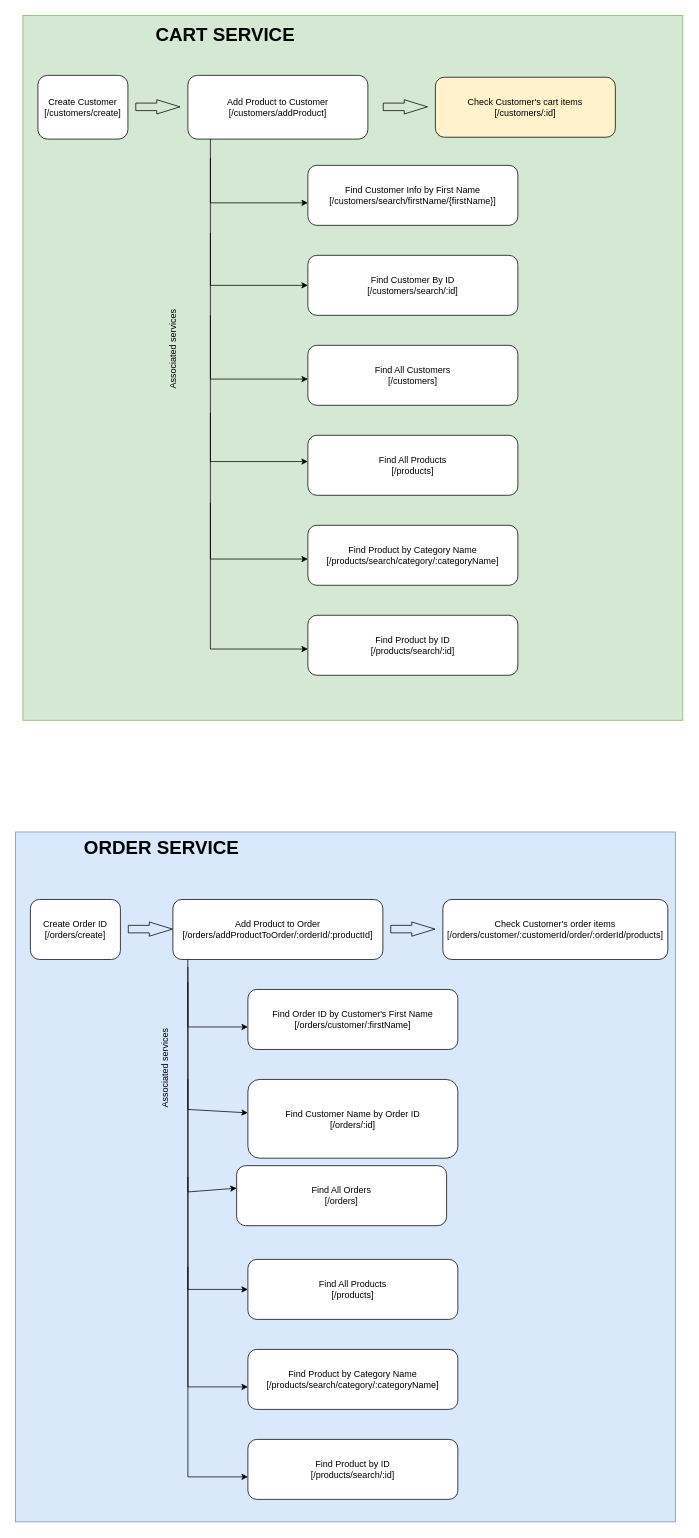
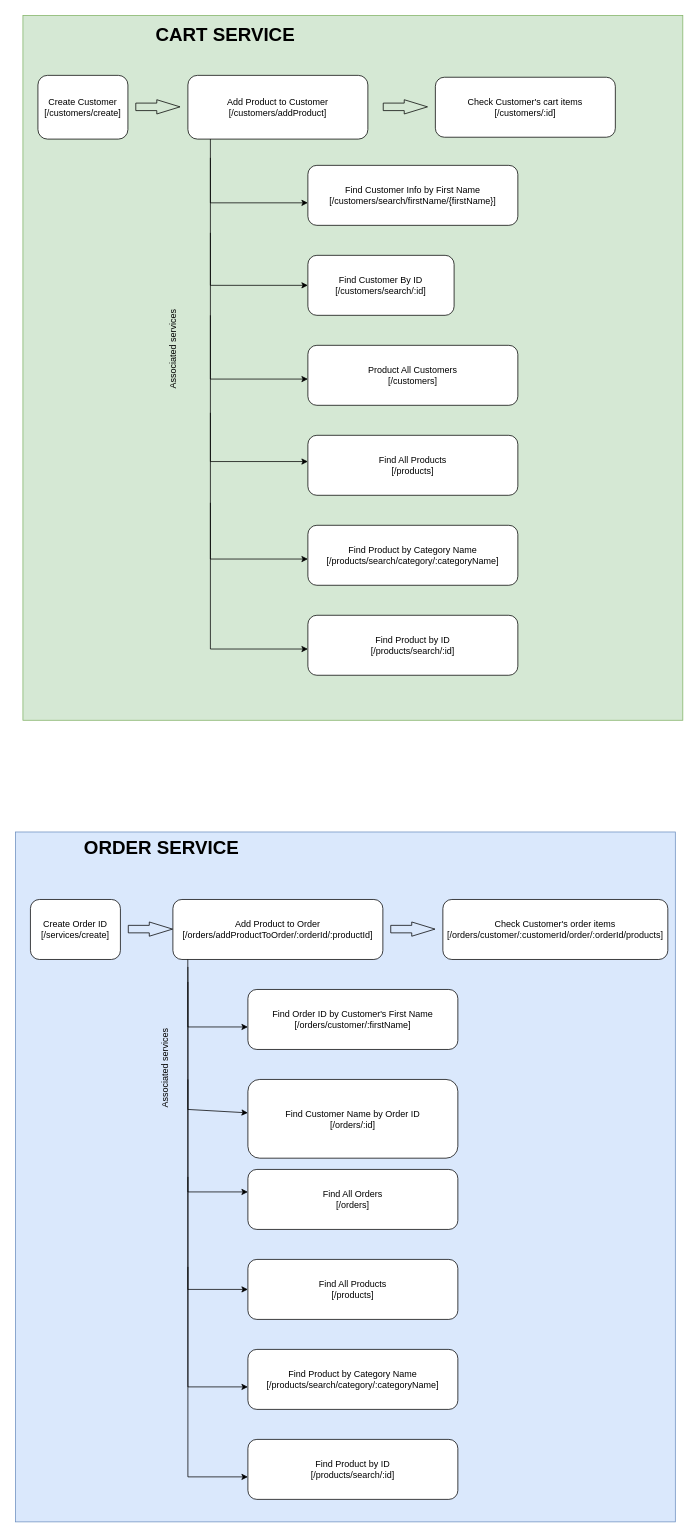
(525, 107) -> (525, 107)
(413, 285) -> (381, 285)
(413, 375) -> (413, 375)
(75, 930) -> (75, 930)
(342, 1196) -> (353, 1200)
